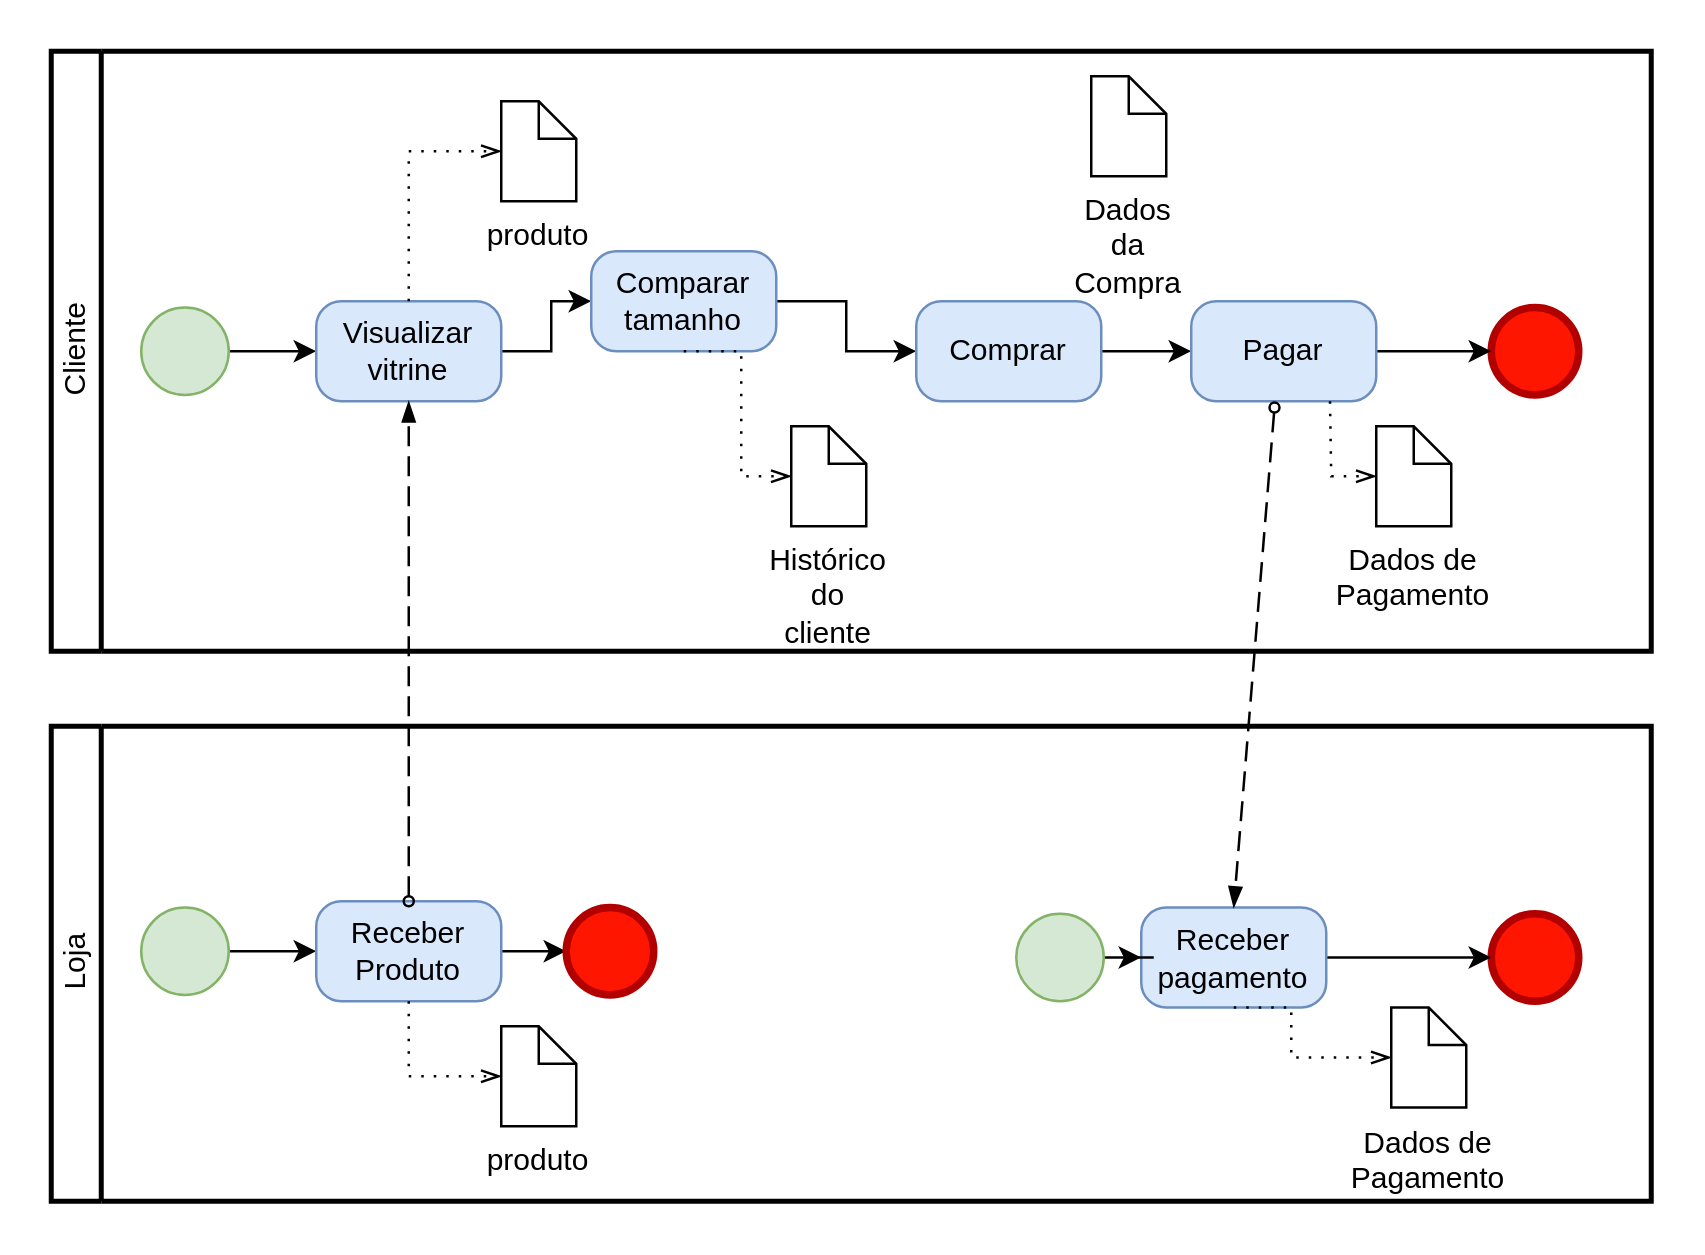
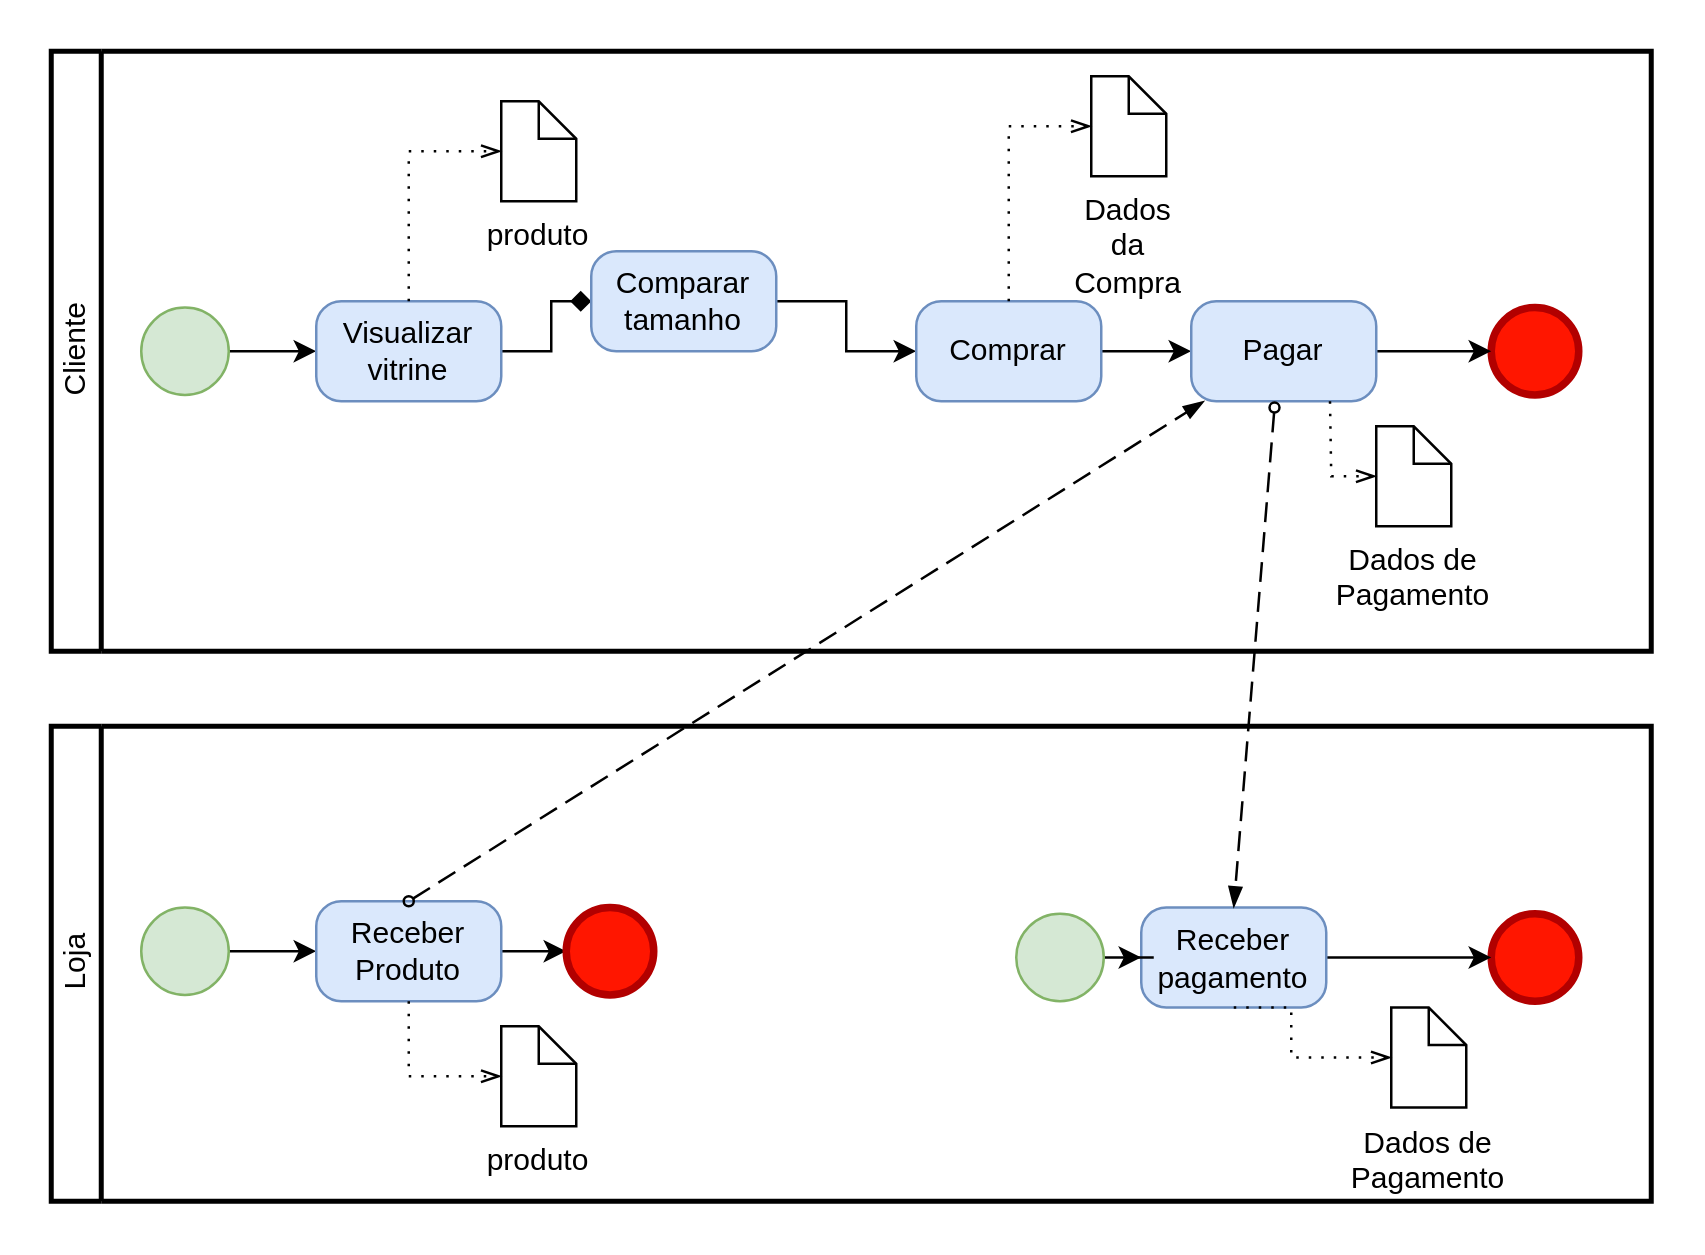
none -> (1009, 176)
(572, 301) -> (571, 301)
(741, 407) -> none
(829, 476) -> none
(409, 567) -> (800, 655)
